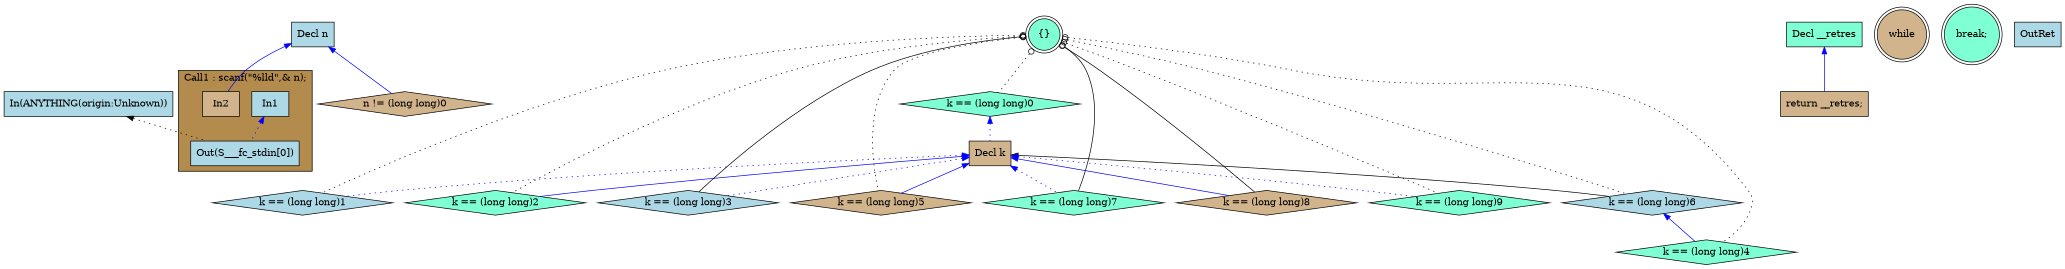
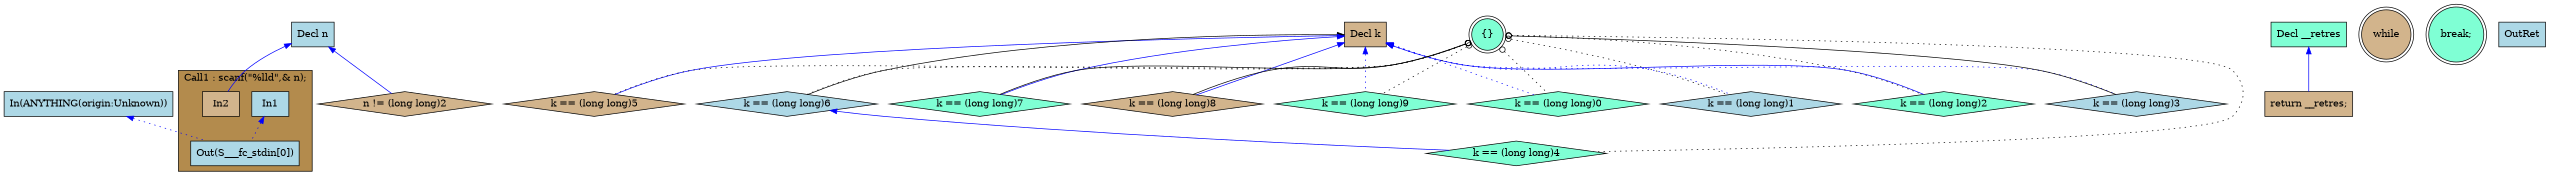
(405, 104) -> (405, 104)
(170, 130) -> (170, 130)
(990, 132) -> (1464, 70)
(1037, 181) -> (1167, 54)
